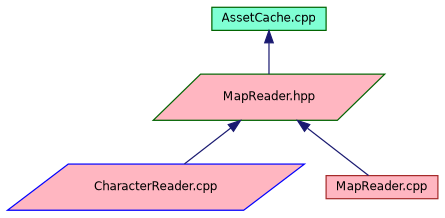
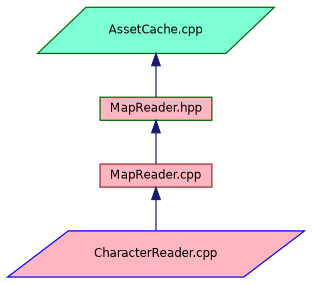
(269, 19) -> (156, 30)
(269, 97) -> (156, 109)
(208, 146) -> (156, 215)
